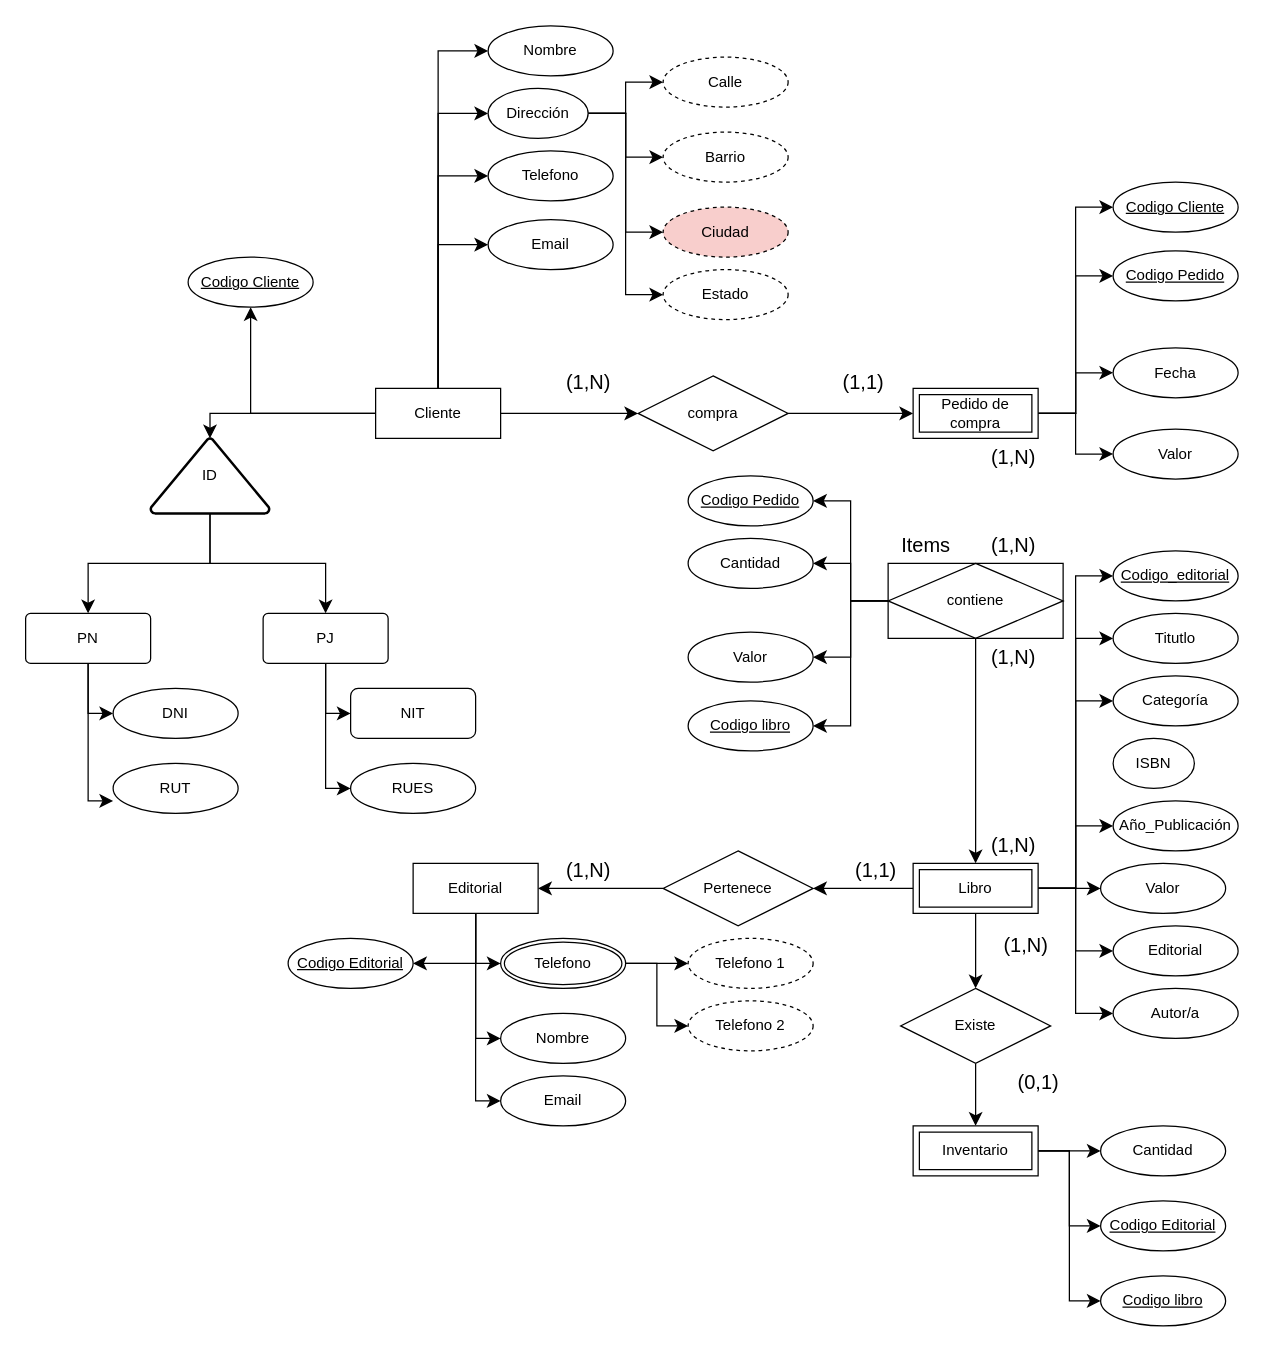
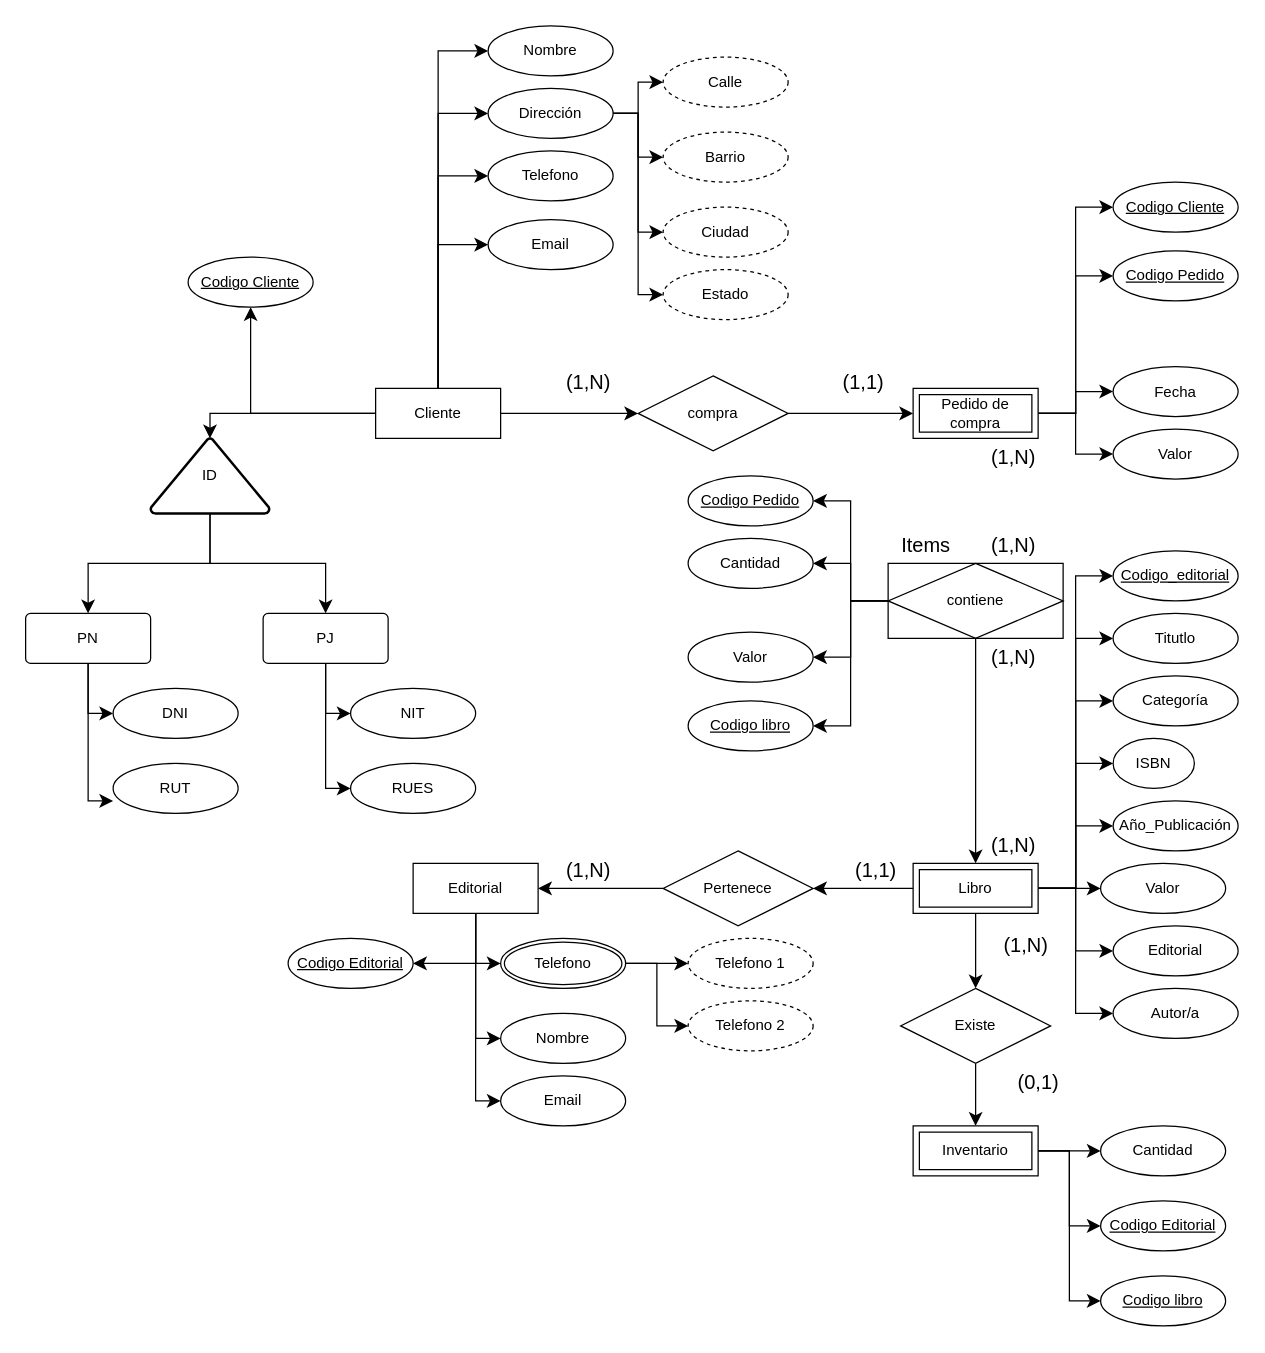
(538, 113) -> (551, 113)
(726, 232) -> (726, 232)
(1176, 373) -> (1176, 391)
(413, 713) -> (413, 713)
none -> (1090, 763)
